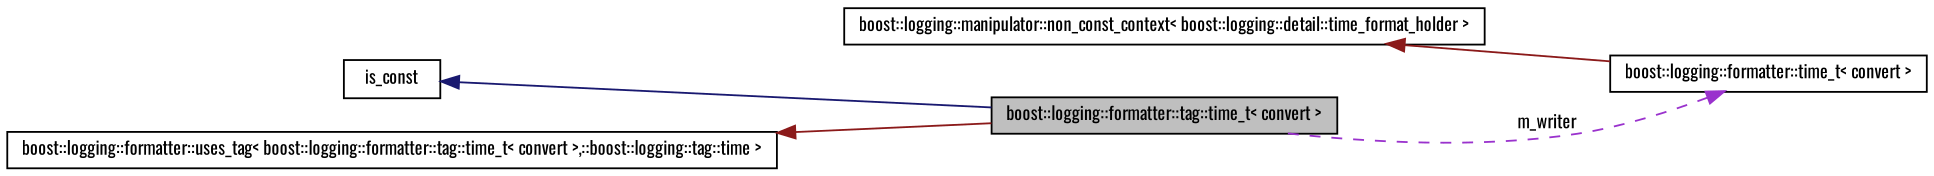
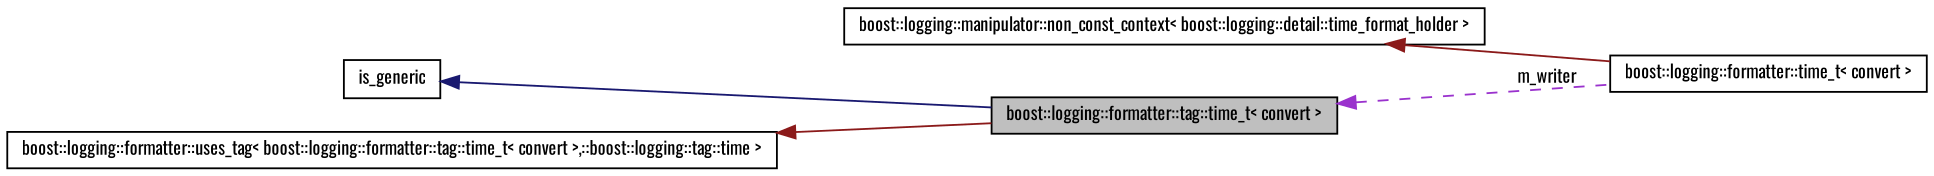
(392, 79) -> (392, 79)
(1498, 141) -> (1483, 93)
